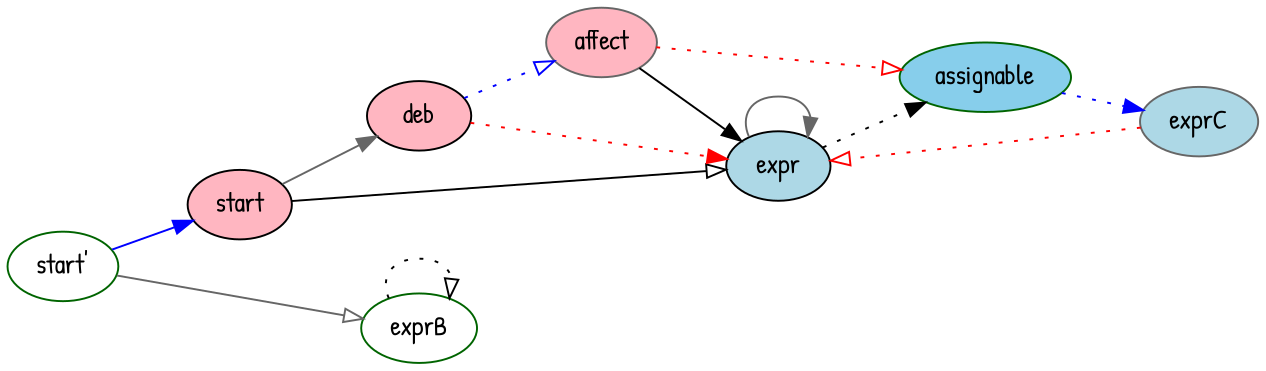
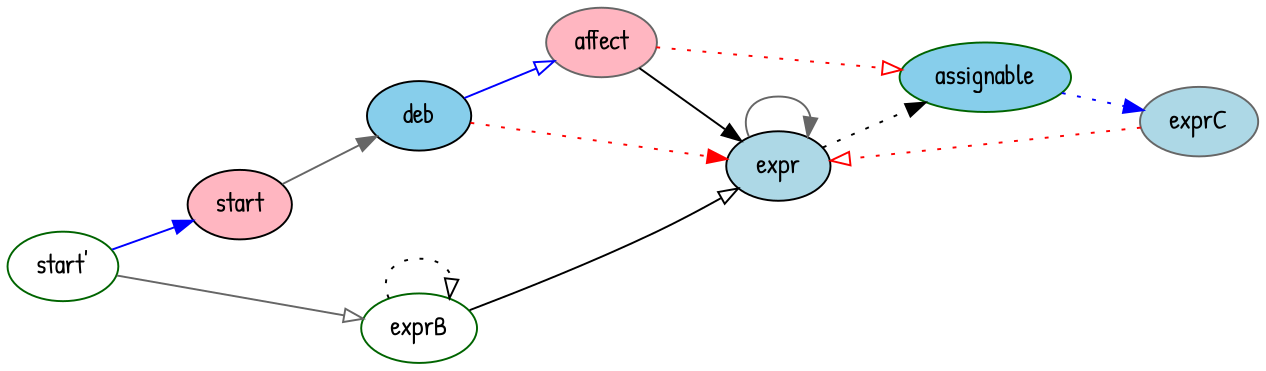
(500, 83) -> (500, 83)
(419, 116) -> (419, 116)
(499, 186) -> (597, 259)
